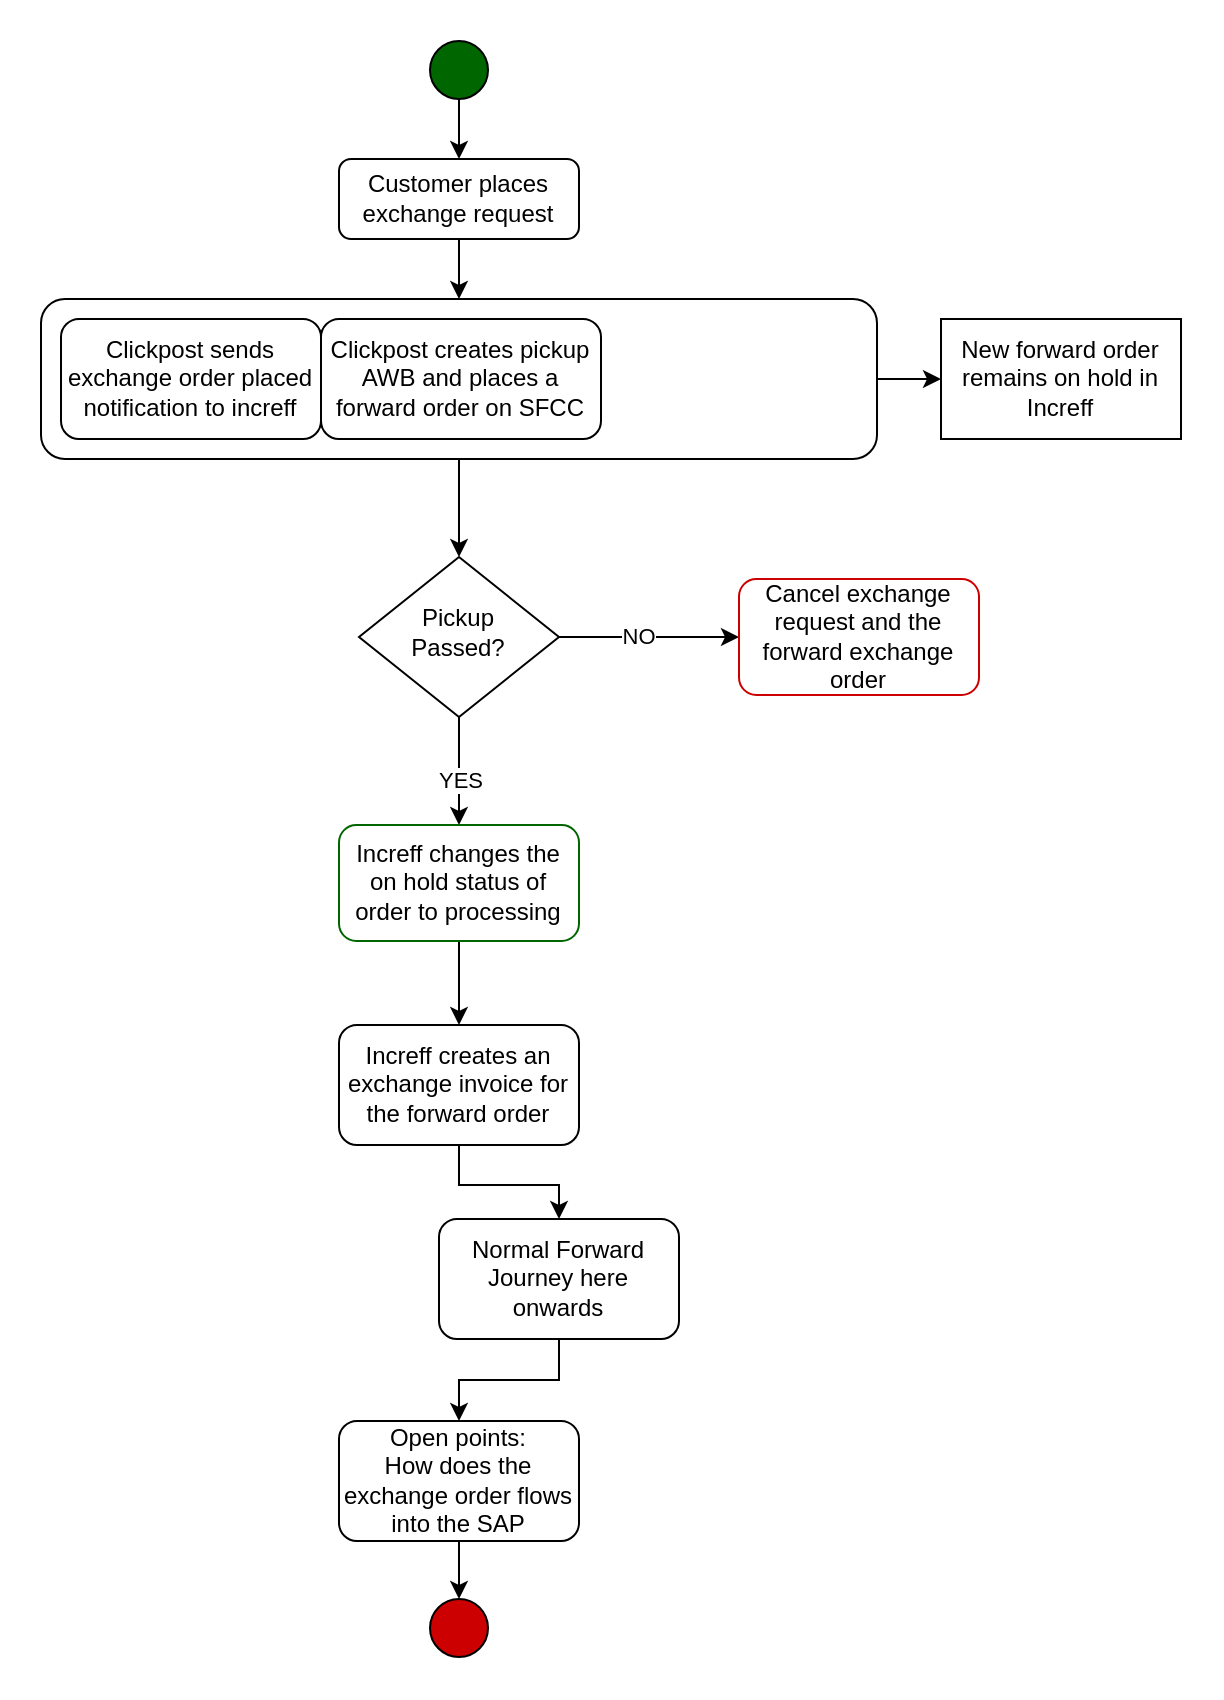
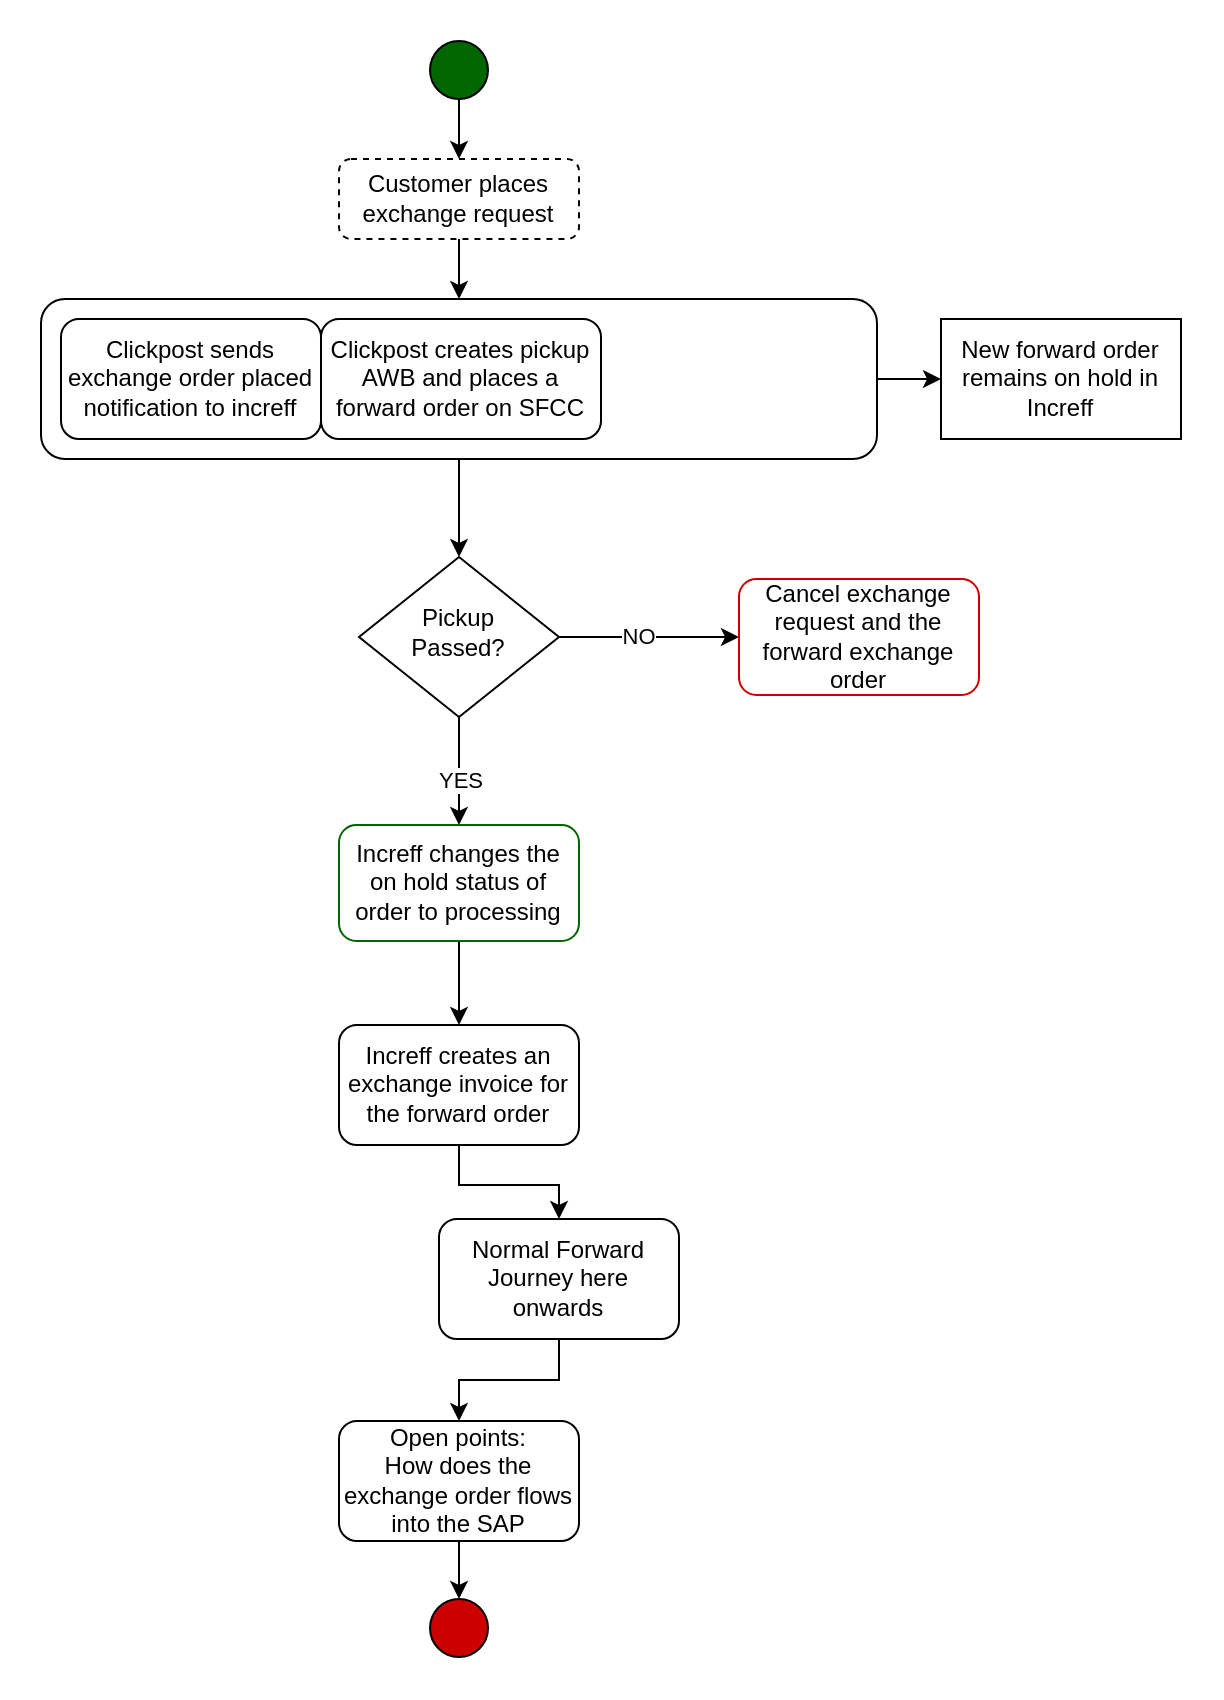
(459, 199) -> (459, 199)
